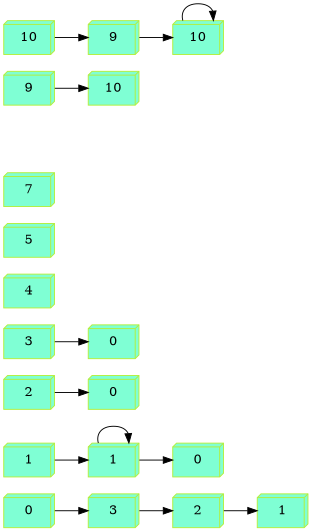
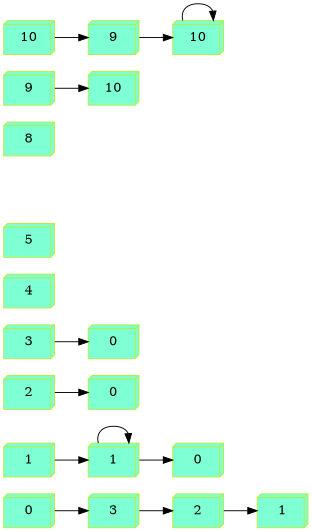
none -> (29, 139)
(29, 190) -> none
